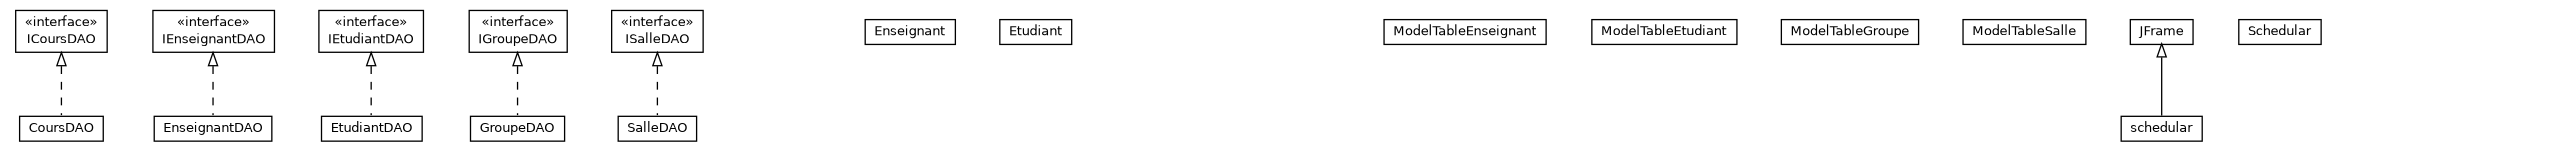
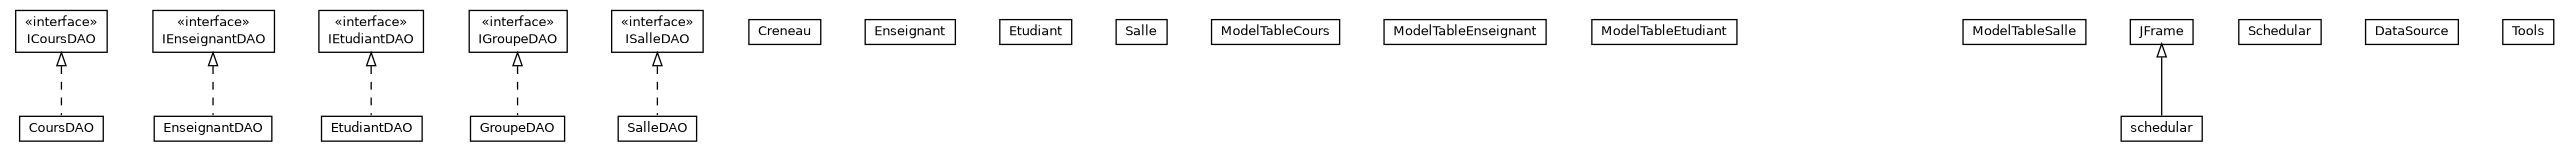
none -> (784, 31)
none -> (1141, 31)
none -> (1276, 31)
(1849, 31) -> none
none -> (2411, 31)
none -> (2528, 31)
